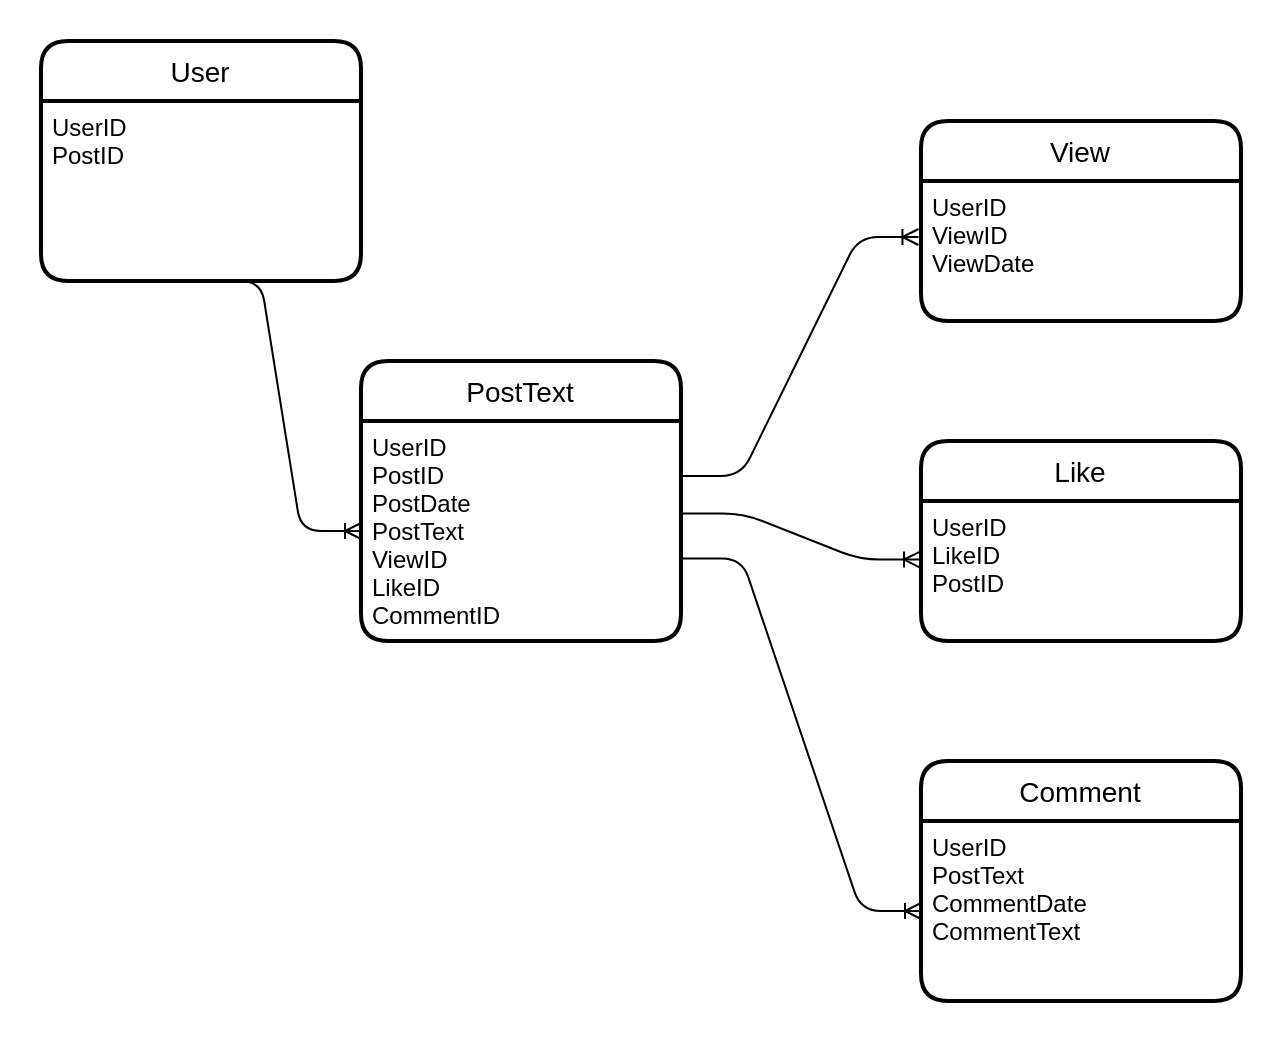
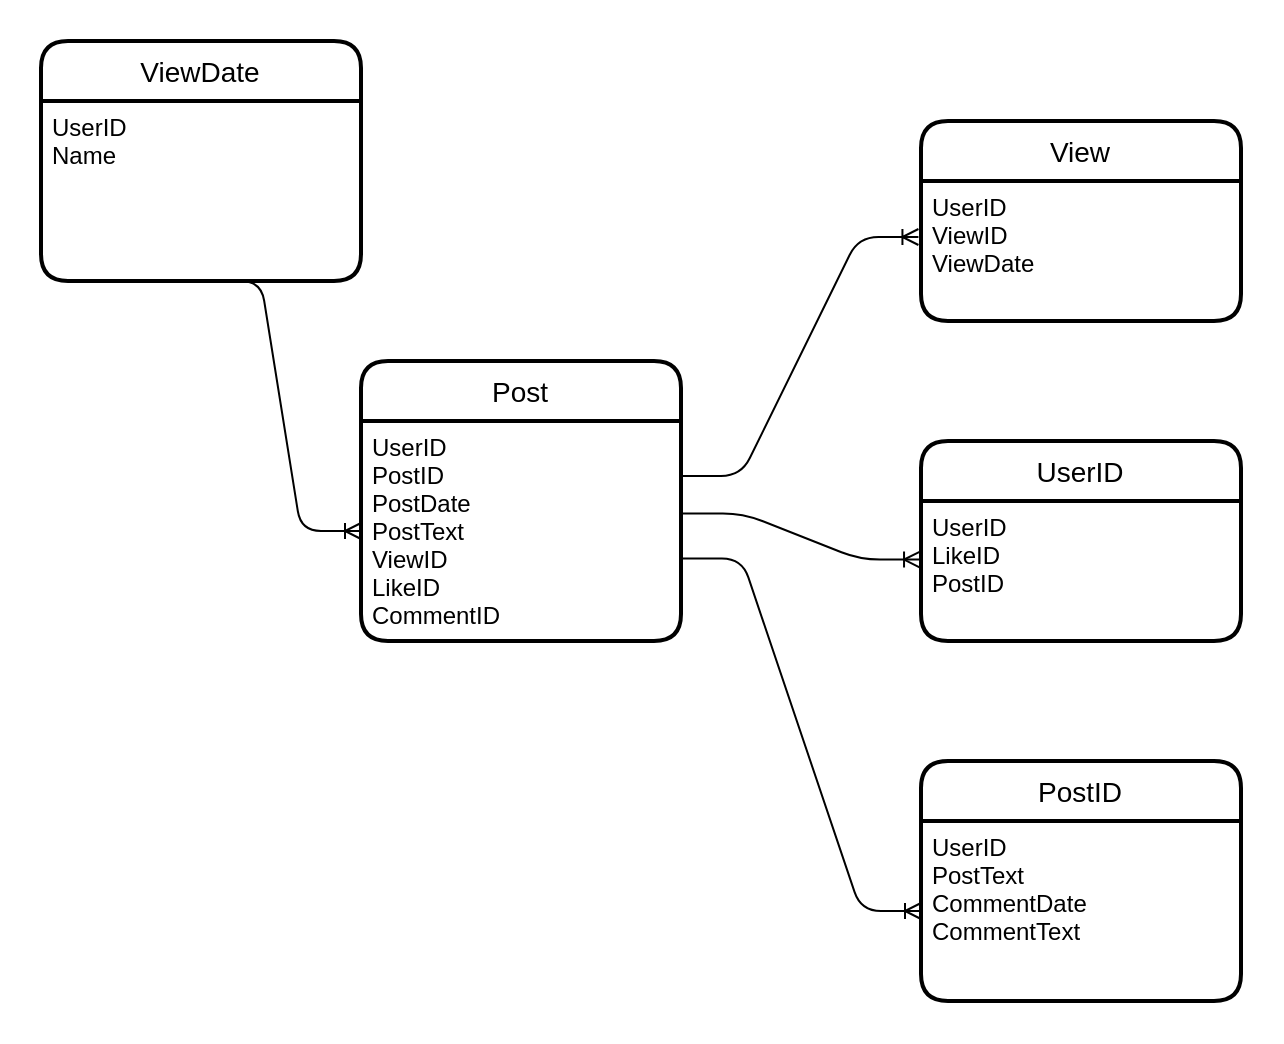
(200, 73) -> (200, 73)
(92, 128) -> (92, 128)
(520, 393) -> (520, 393)
(1080, 473) -> (1080, 473)
(1080, 793) -> (1080, 793)
